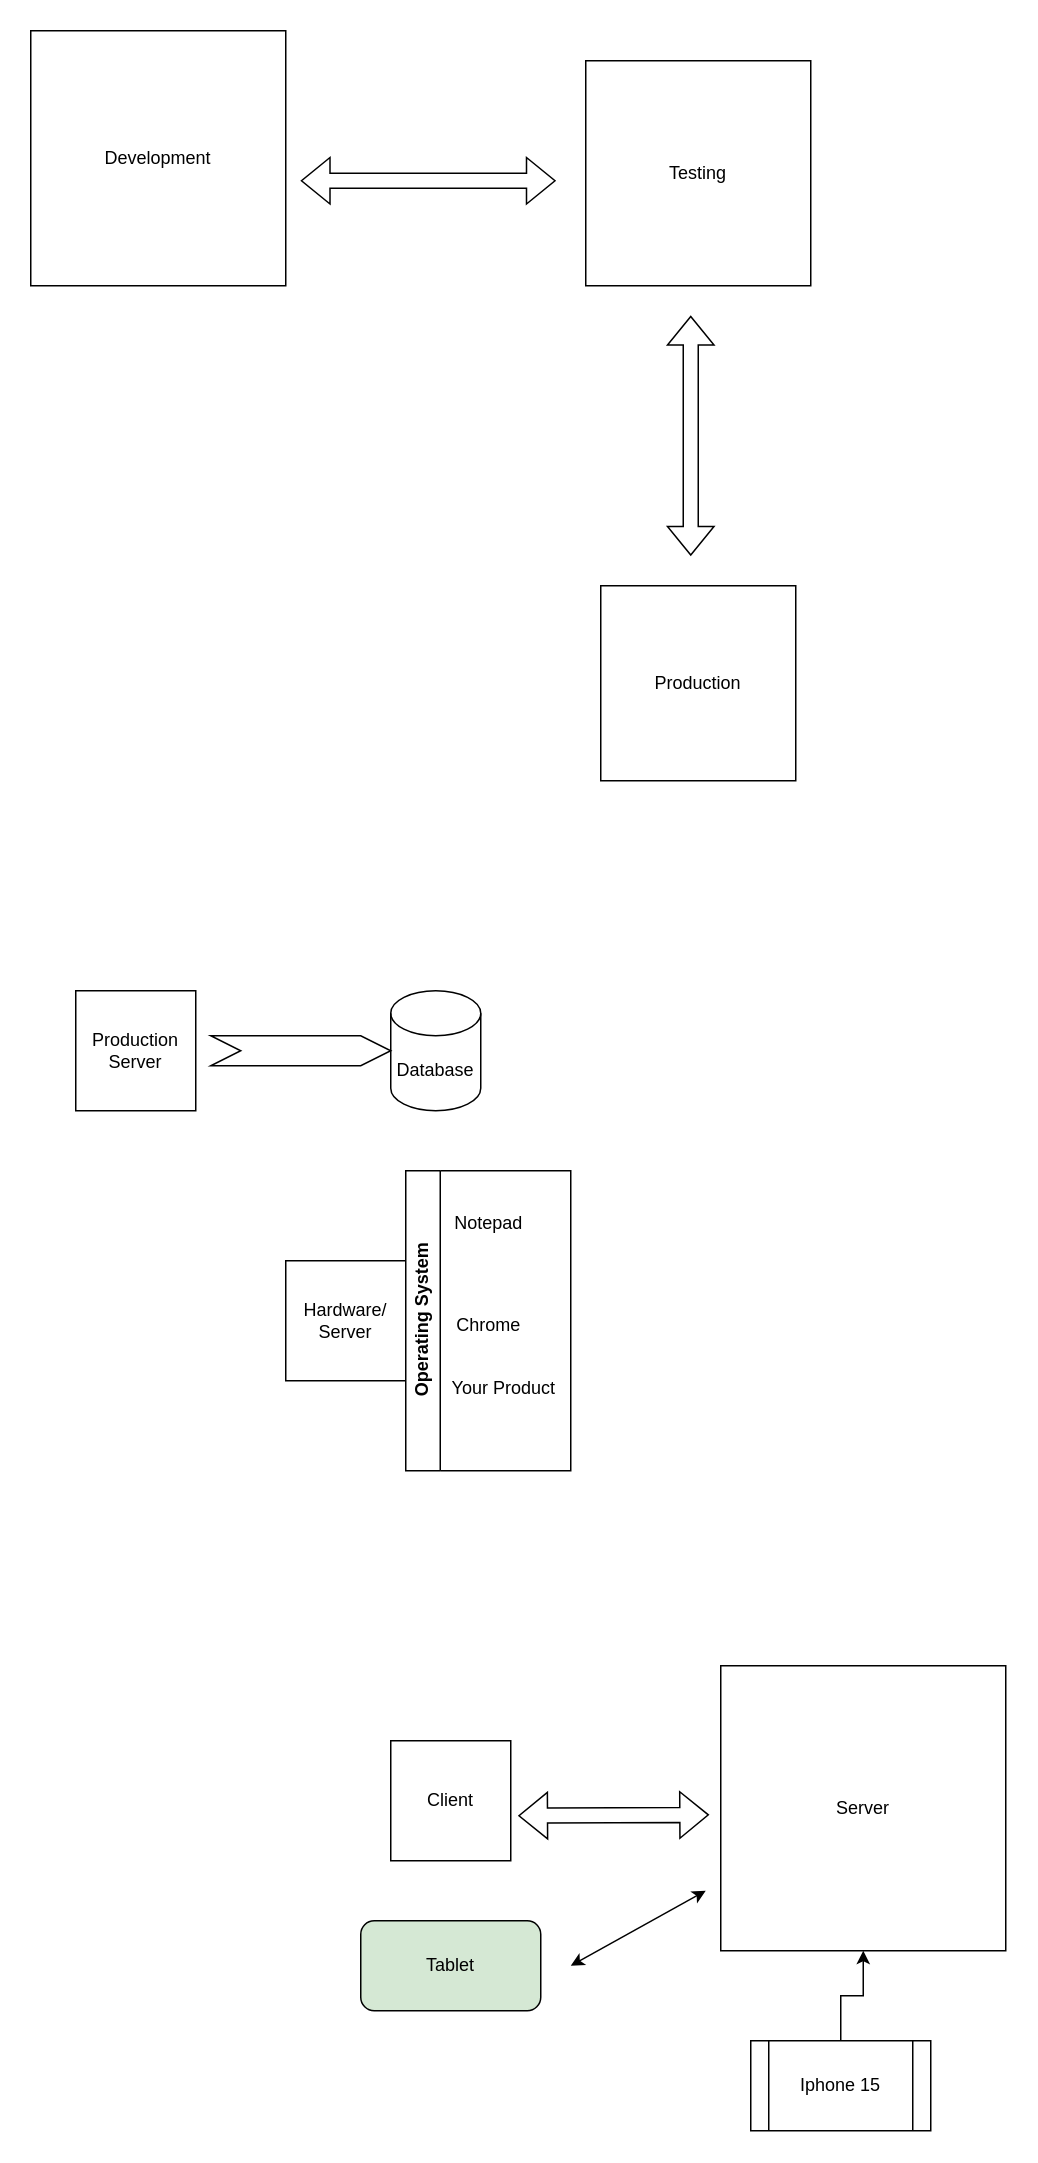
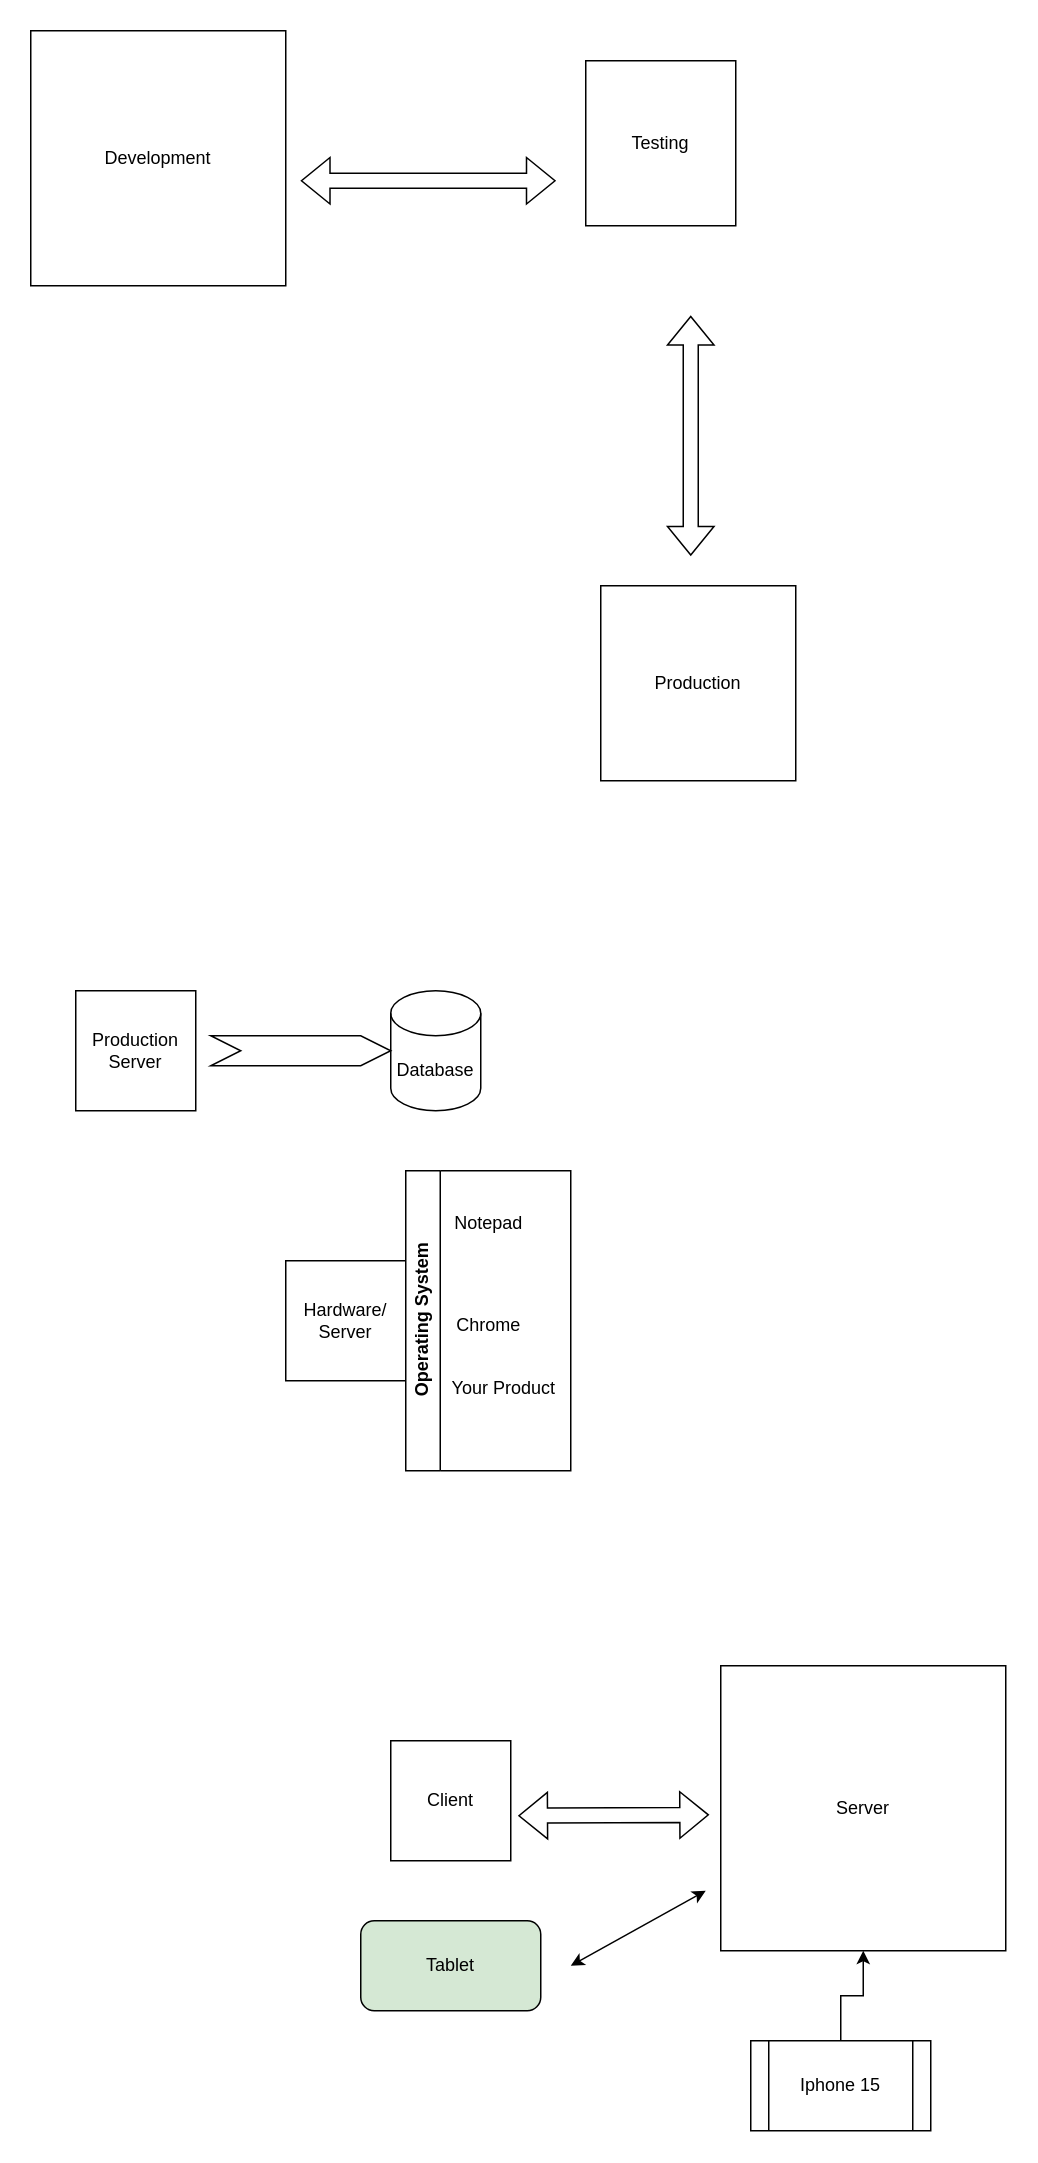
(698, 173) -> (661, 143)
